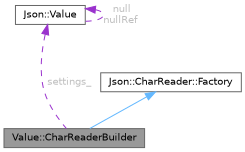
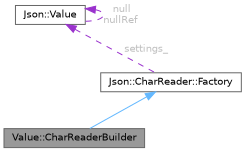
(43, 85) -> (115, 51)
